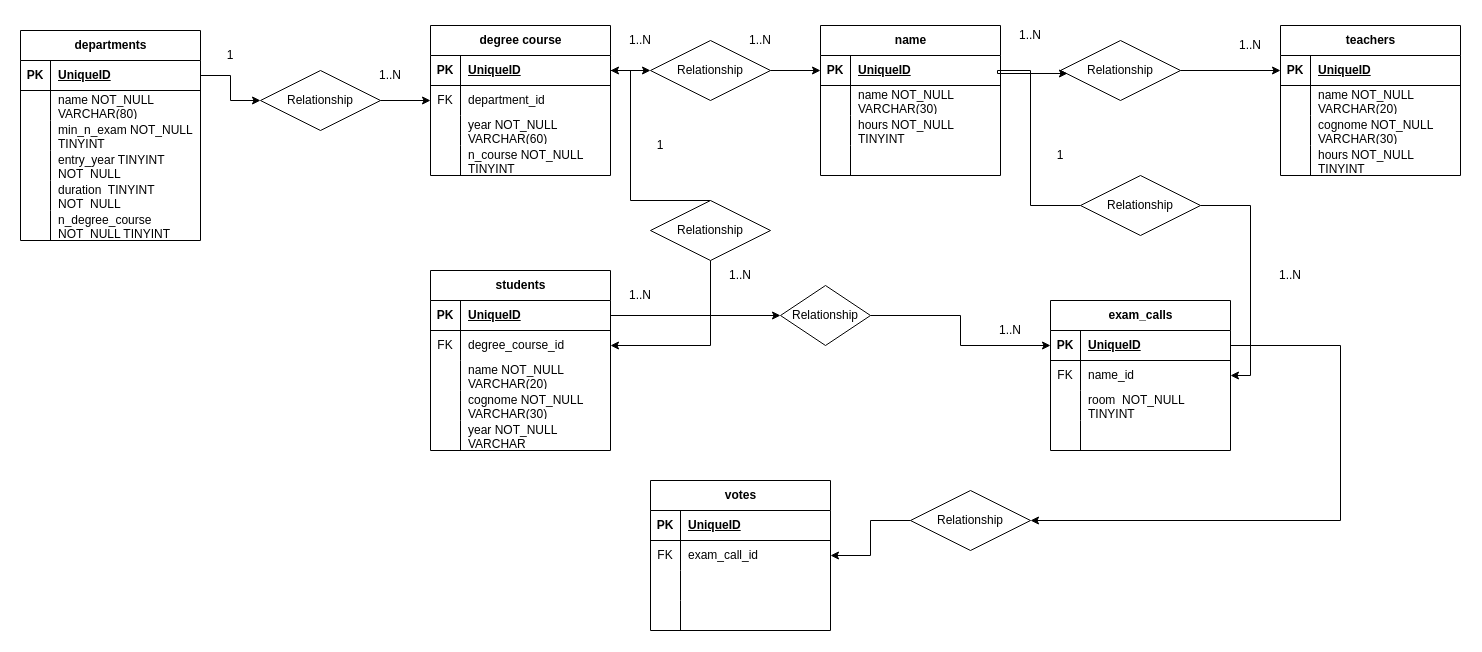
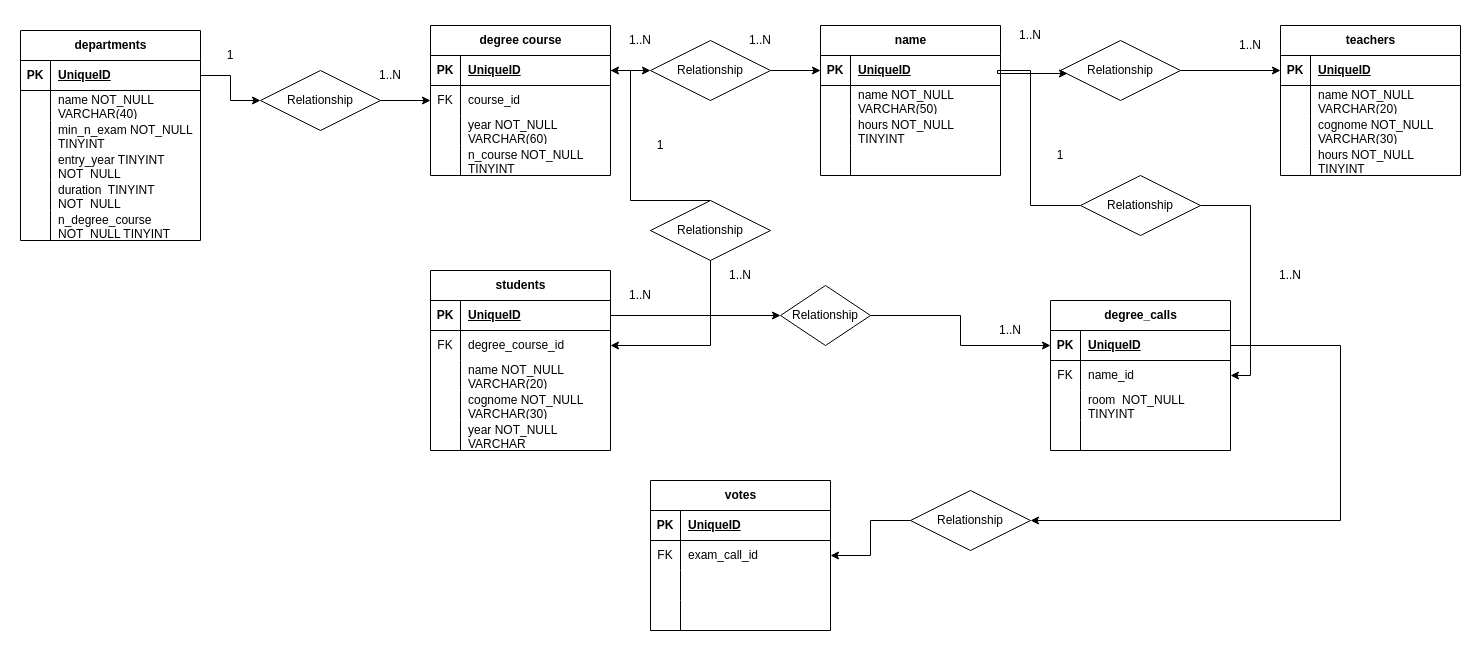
(511, 101) -> (497, 101)
(930, 101) -> (930, 101)
(130, 106) -> (130, 106)
(1141, 316) -> (1141, 316)
